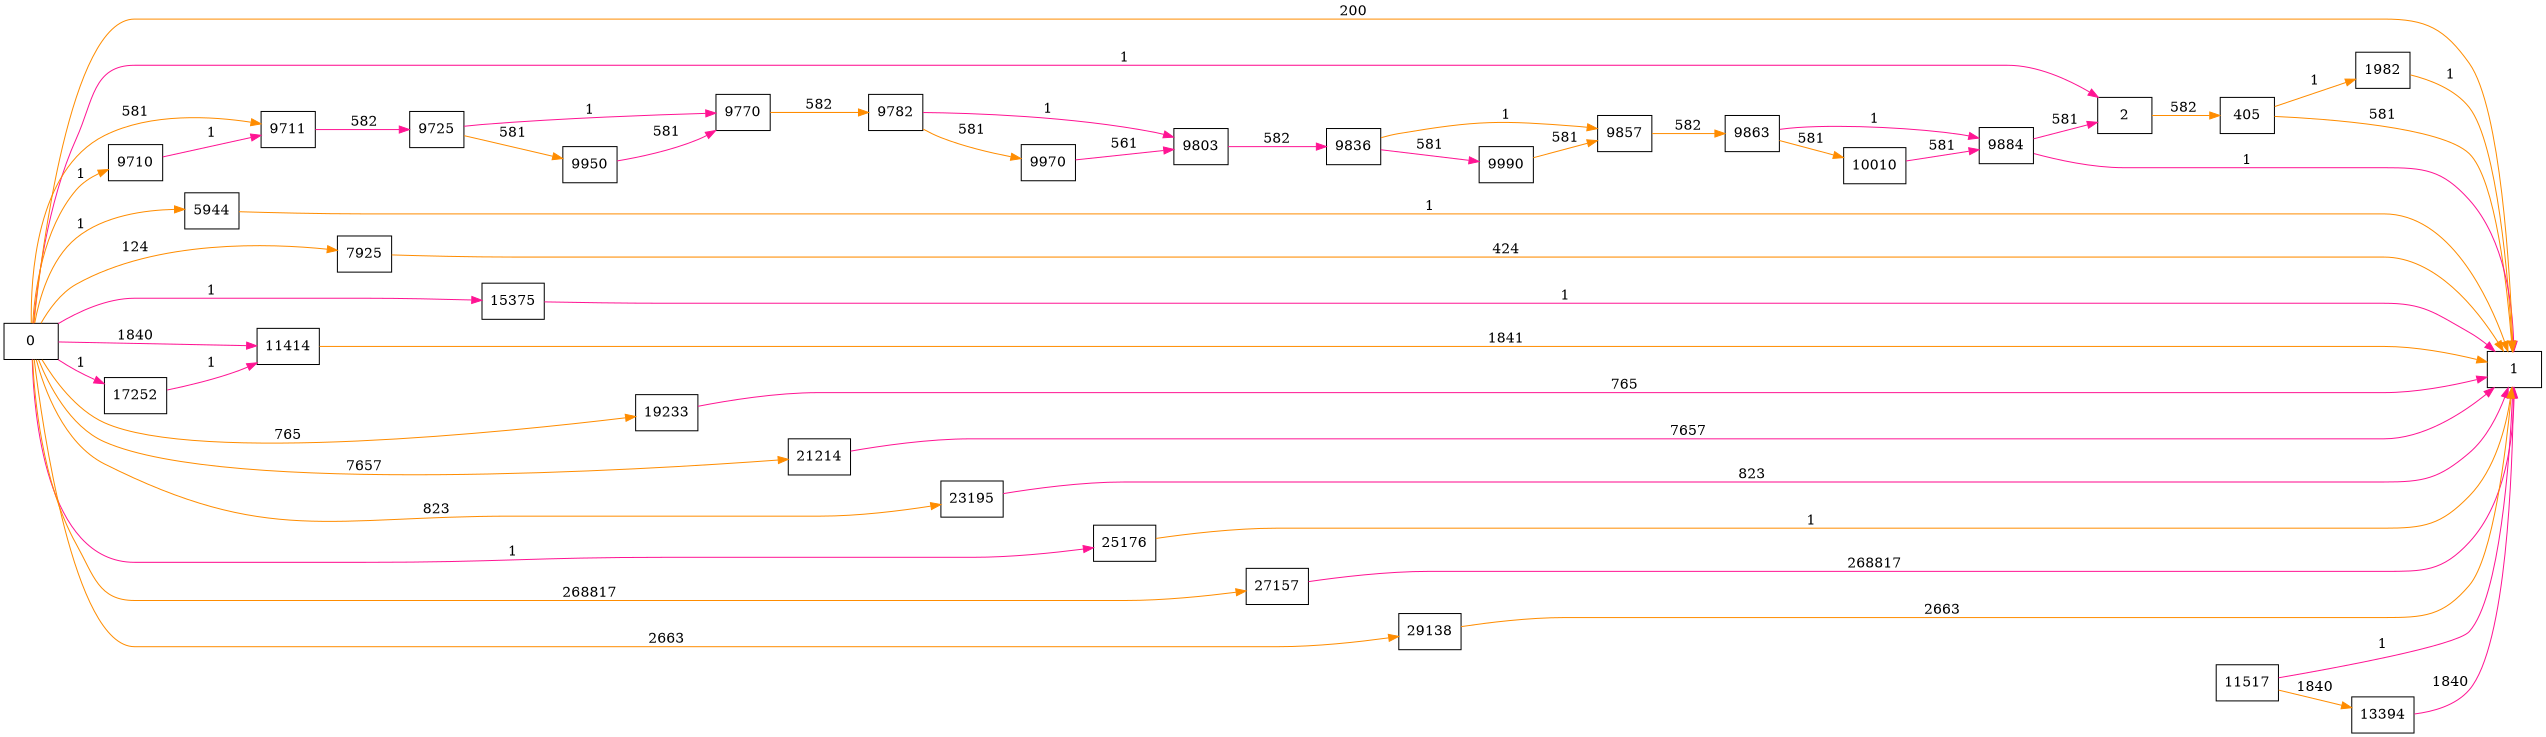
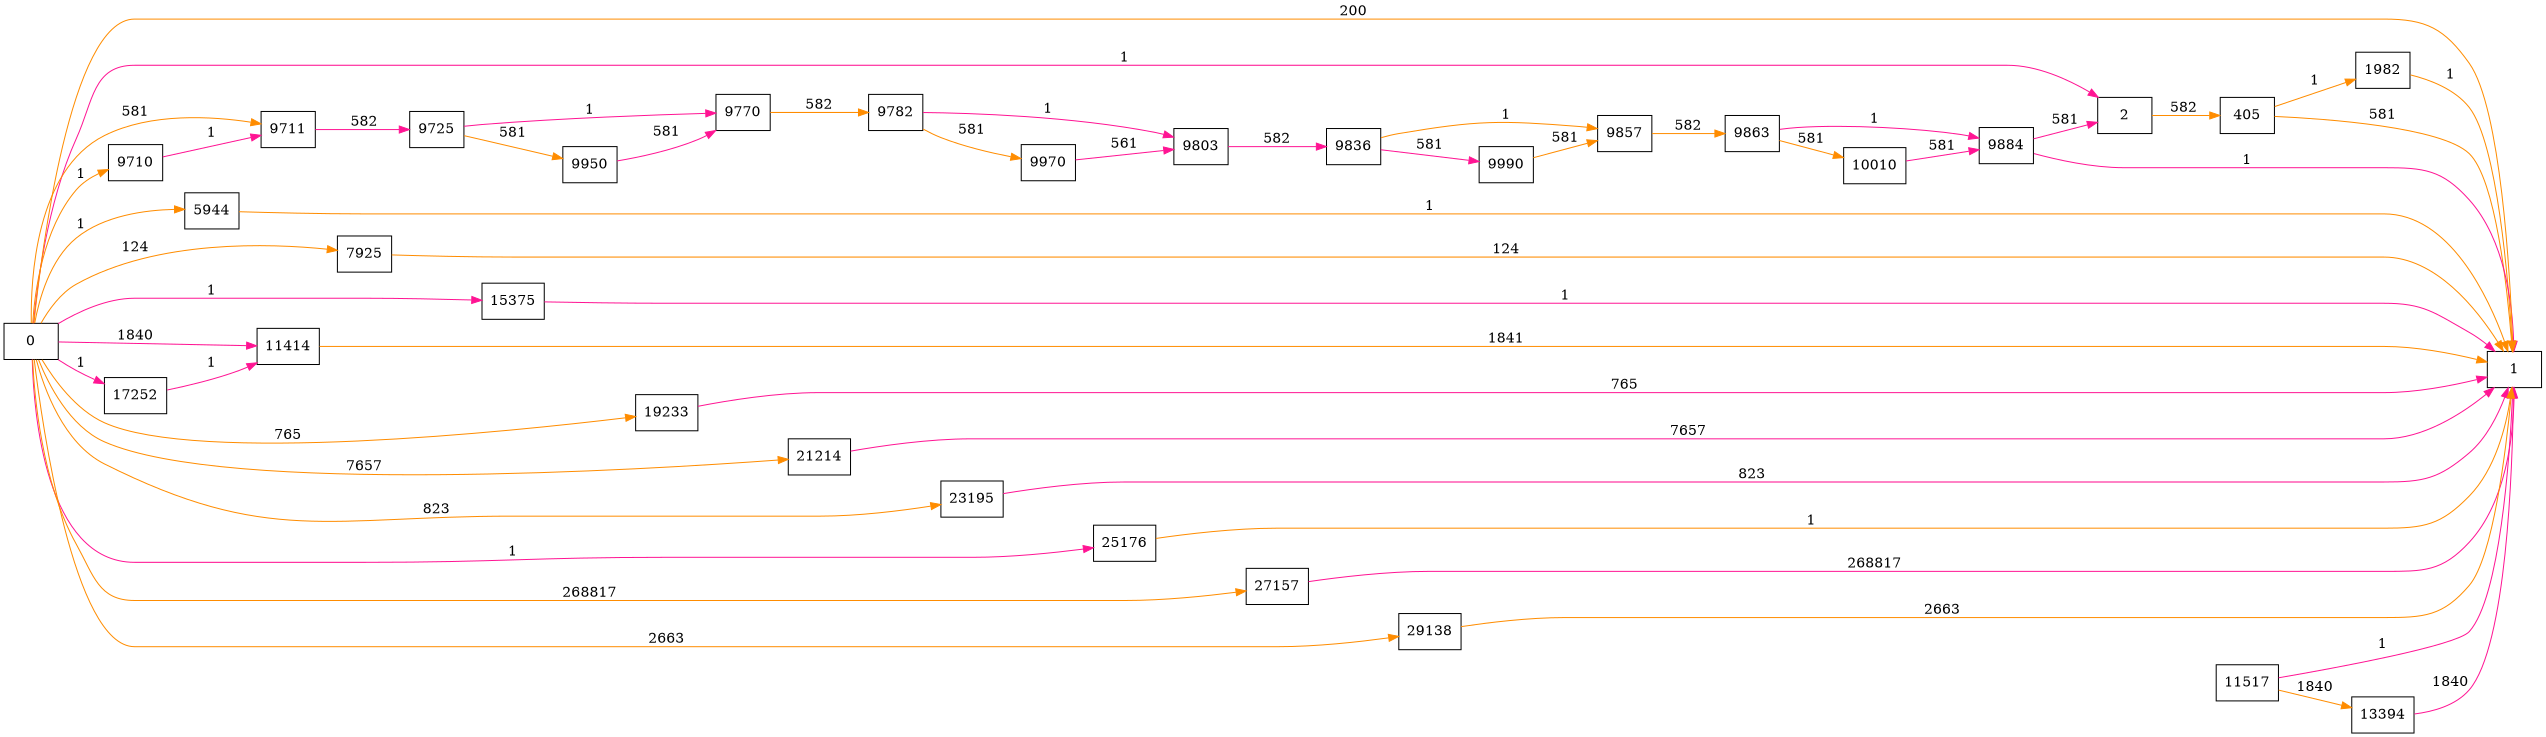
(1506, 250) -> (1506, 250)
